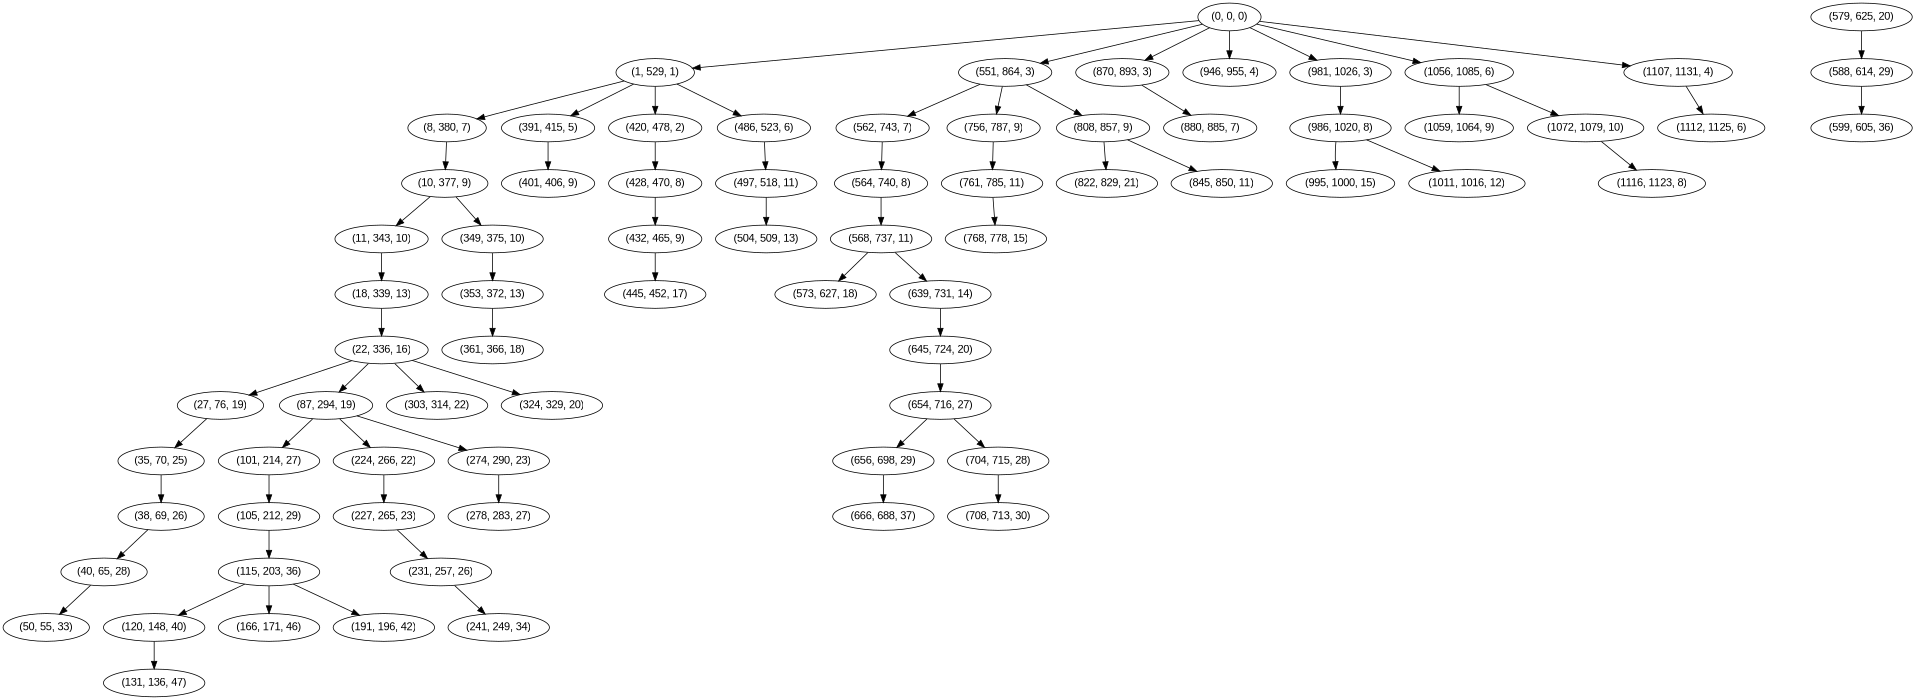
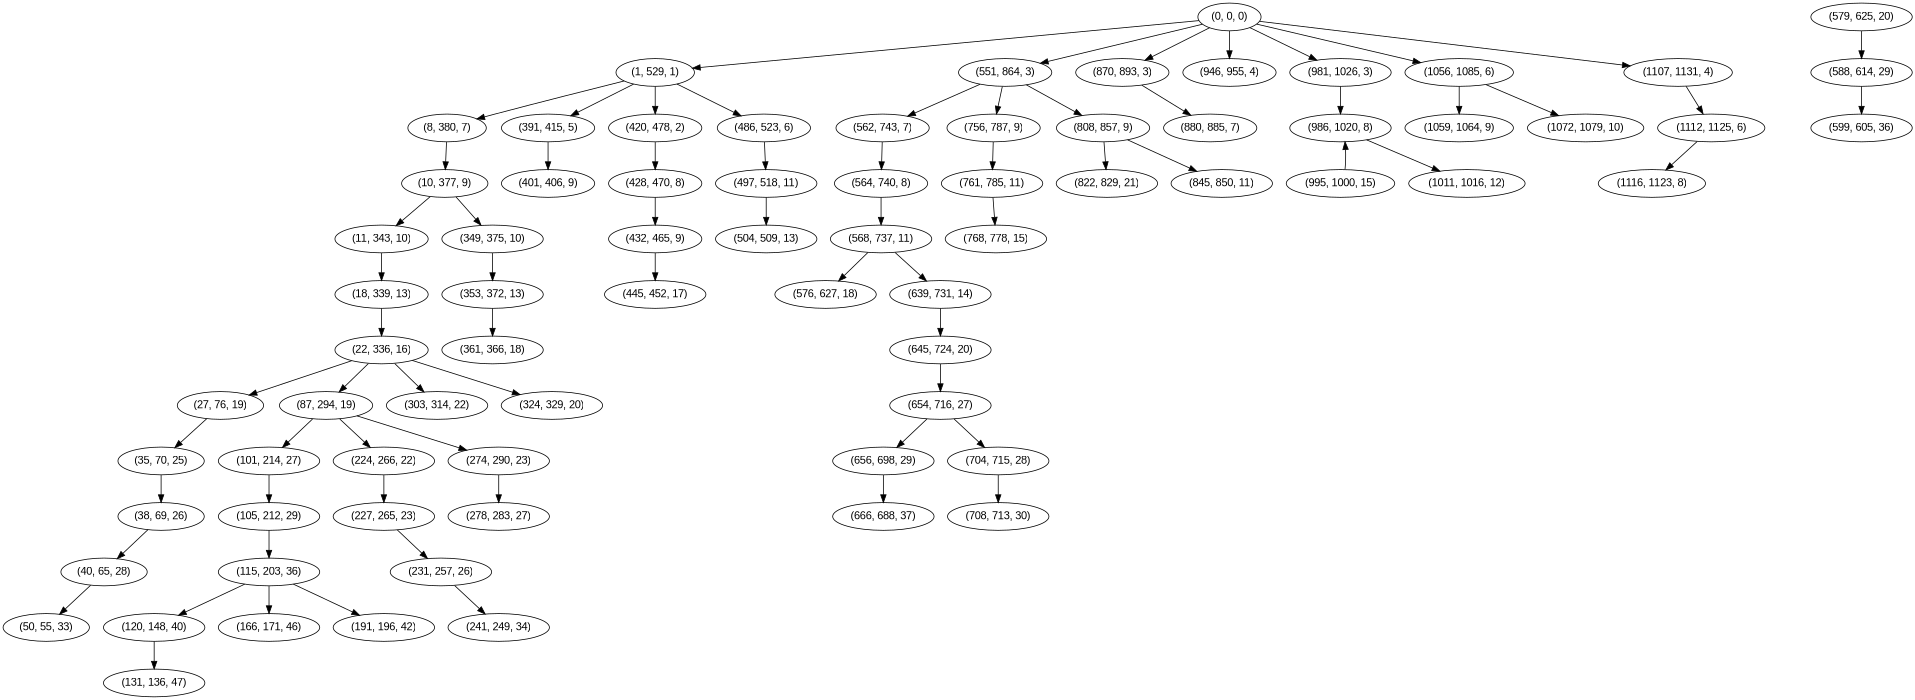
(1335, 152) -> (1346, 159)
(1616, 153) -> (1684, 153)
(826, 294) -> (826, 294)
